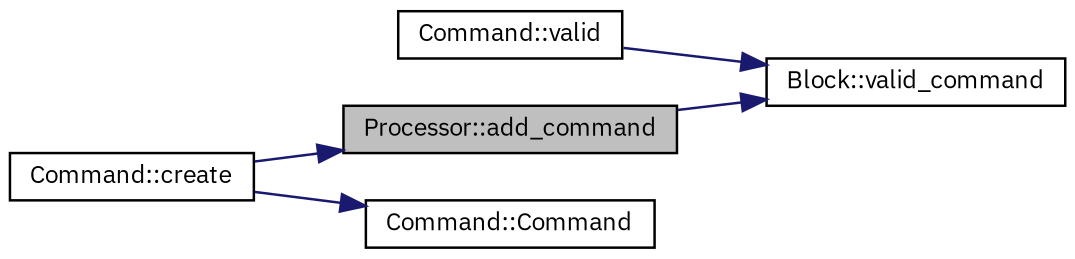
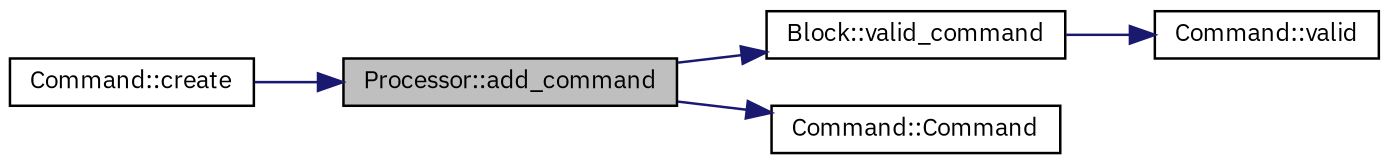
(683, 55) -> (1098, 35)
(298, 197) -> (712, 106)
